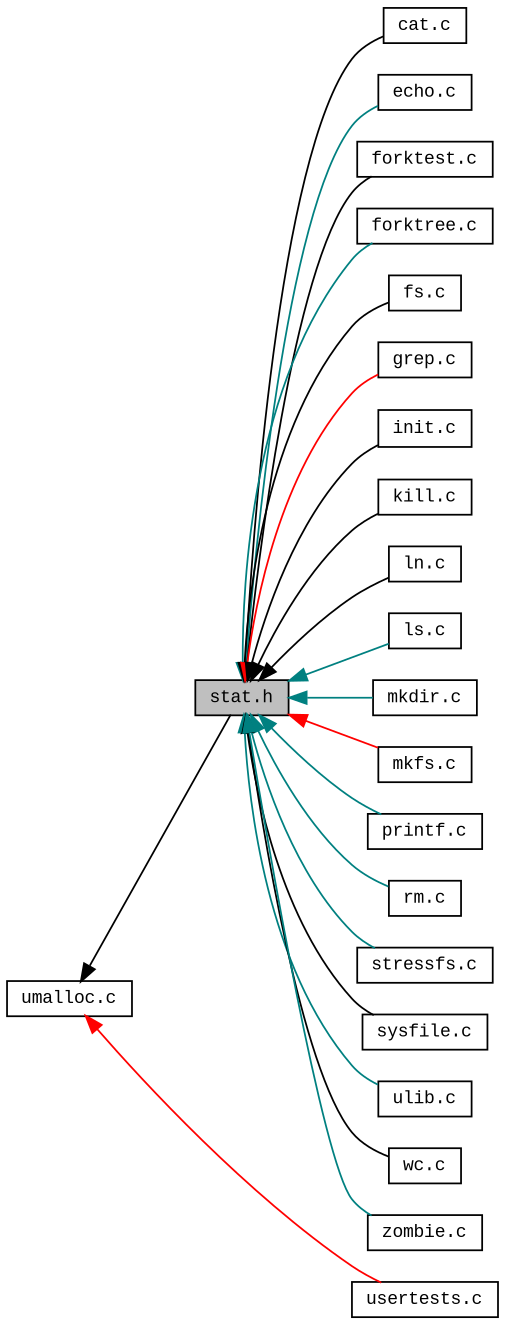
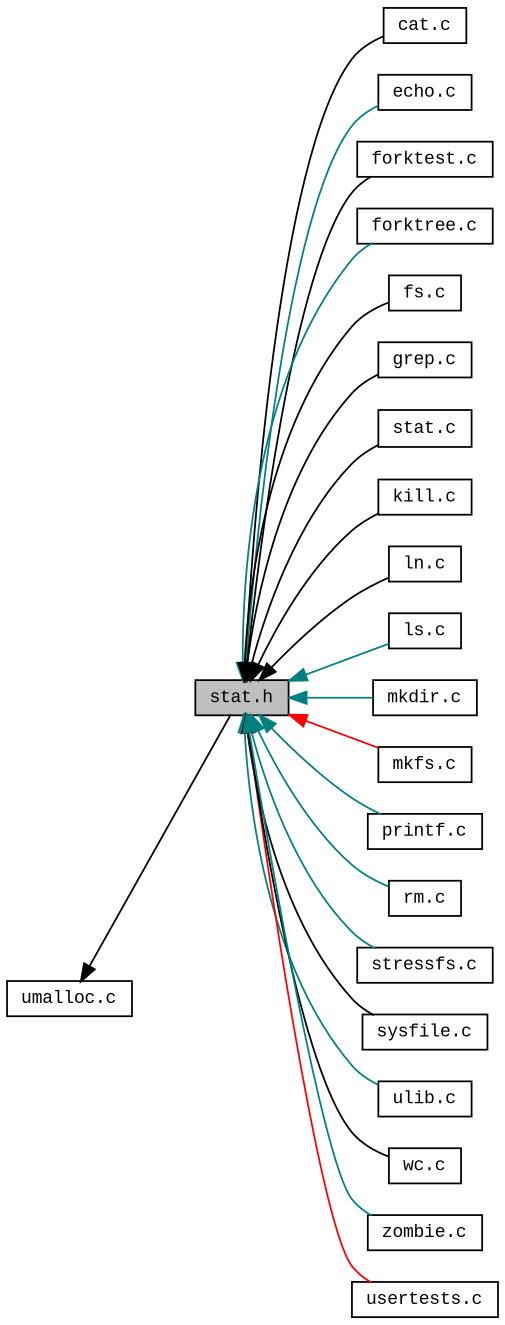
(425, 428) -> (425, 428)
(287, 505) -> (287, 505)
(230, 1167) -> (302, 1071)
